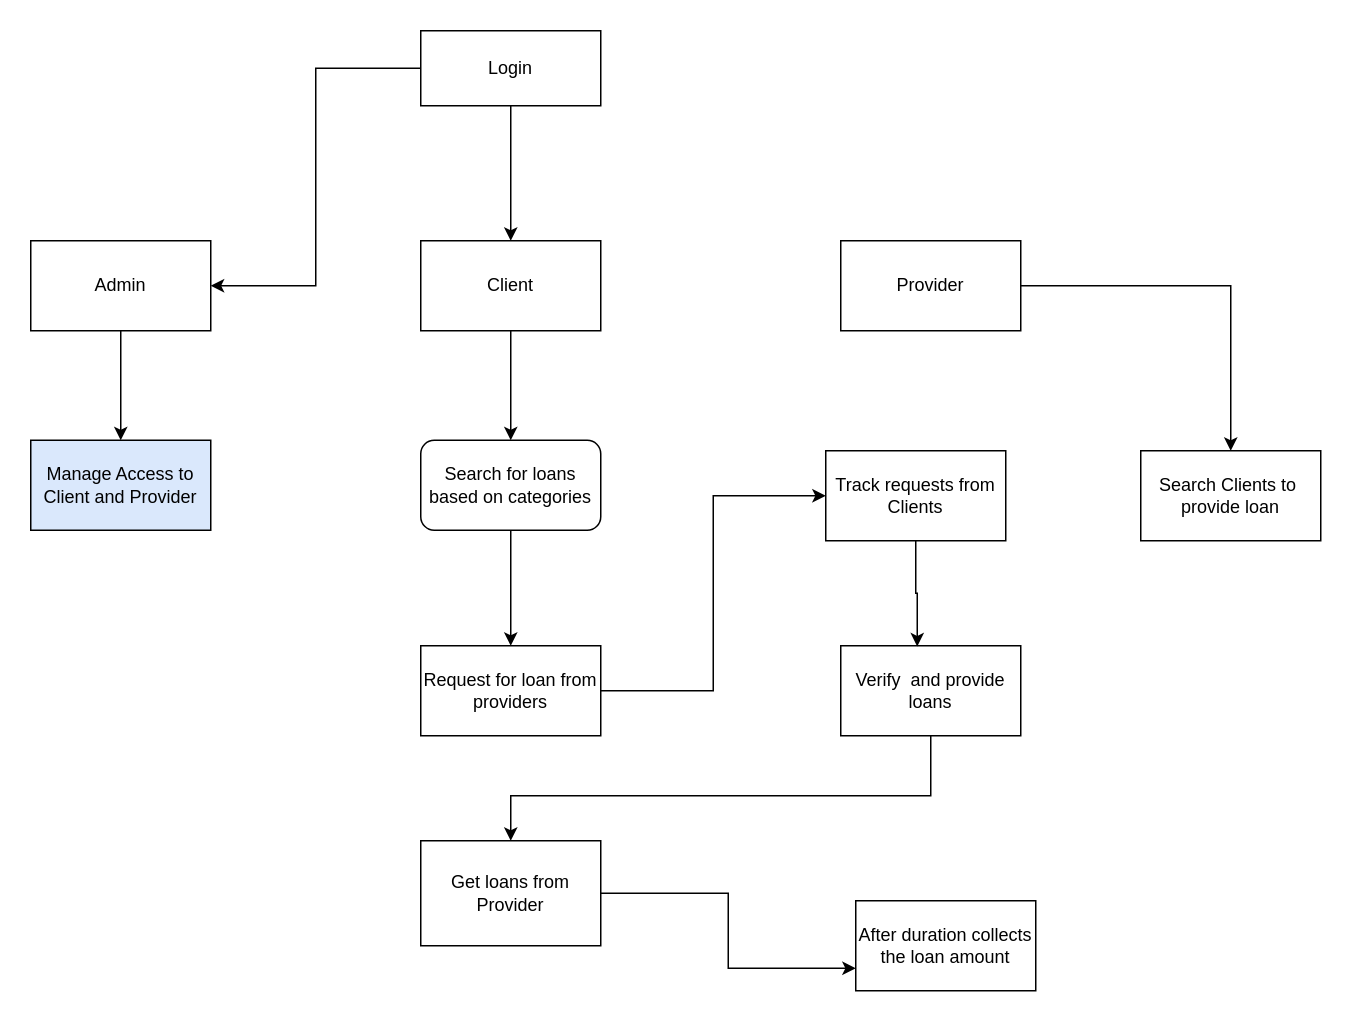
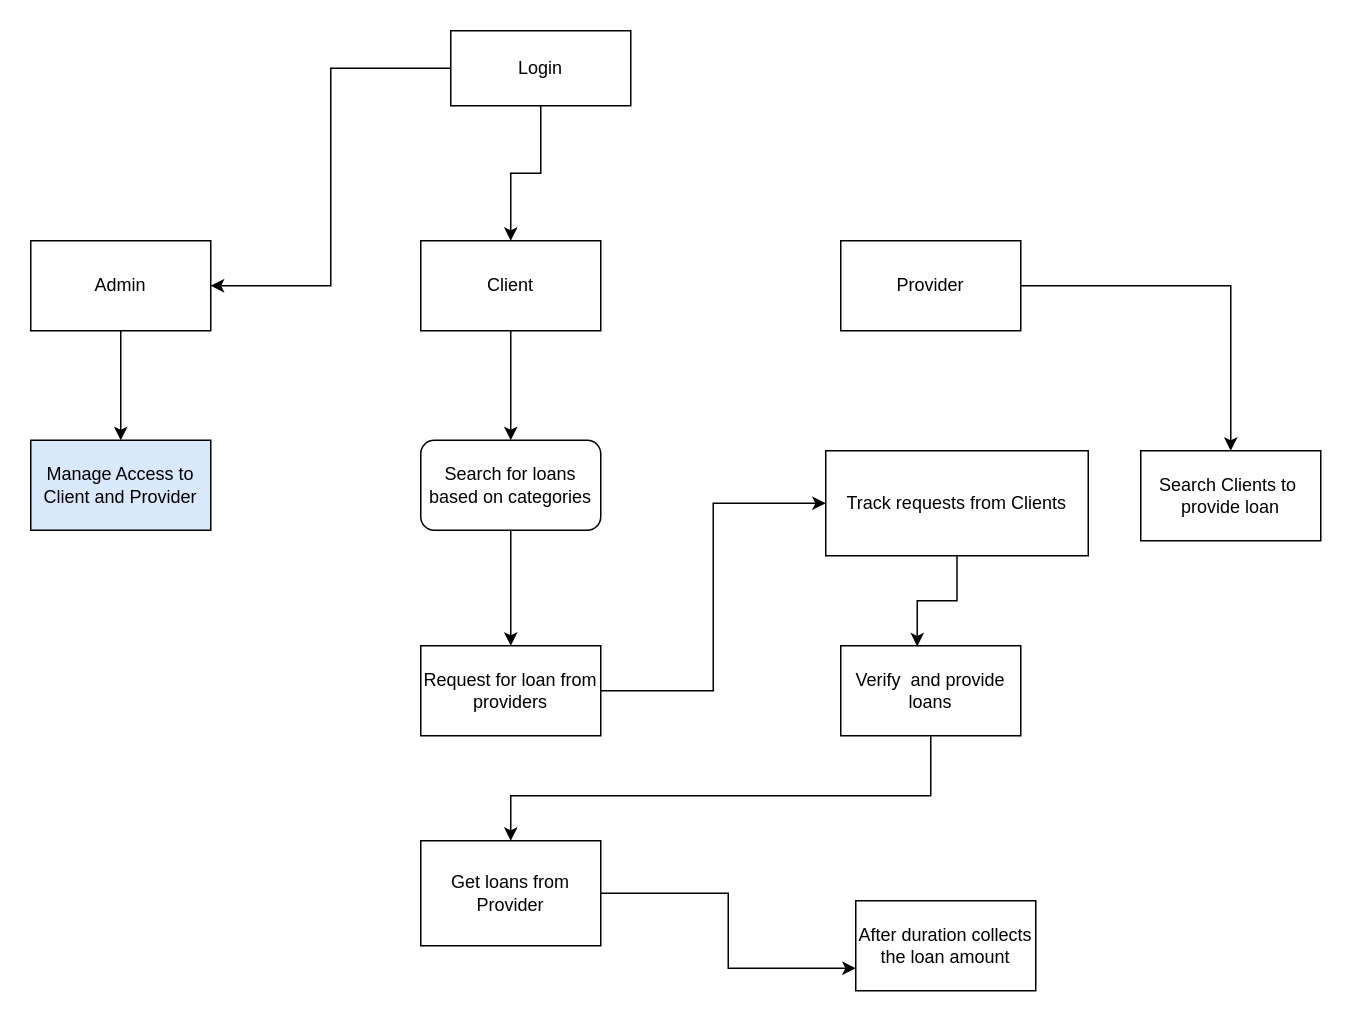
(511, 68) -> (541, 68)
(916, 496) -> (957, 503)
